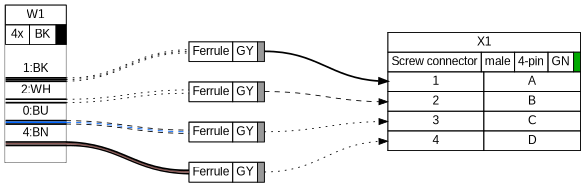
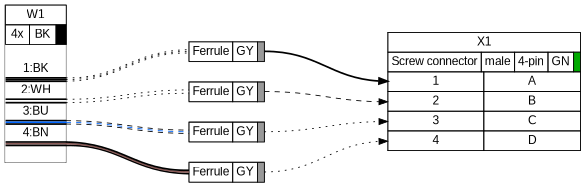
(36, 111) -> (36, 111)
